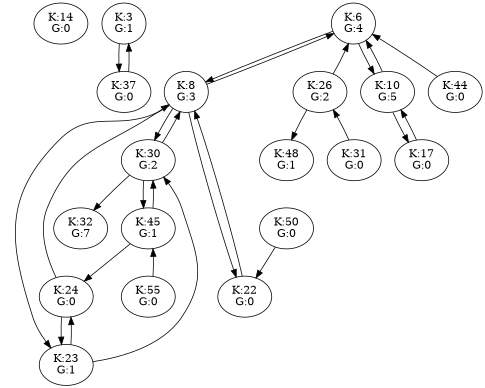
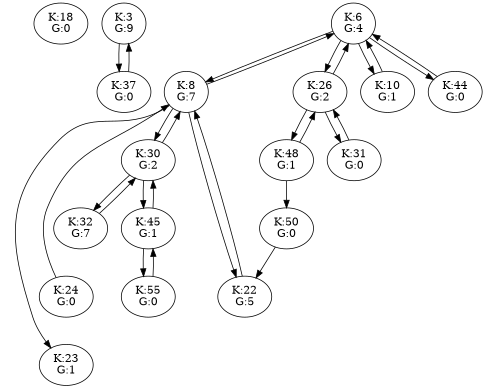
(61, 24) -> (61, 24)
(124, 24) -> (124, 24)
none -> (334, 53)
none -> (398, 57)
(186, 92) -> (186, 92)
(388, 92) -> (388, 92)
none -> (331, 124)
none -> (306, 131)
(422, 160) -> none
none -> (287, 191)
(110, 260) -> (143, 259)
(245, 297) -> (245, 297)
(191, 299) -> (115, 199)
(61, 327) -> none
(71, 335) -> none
